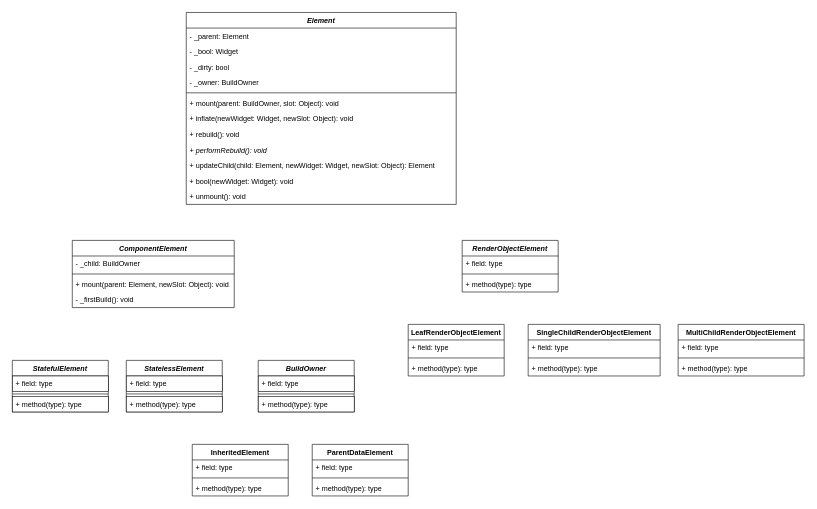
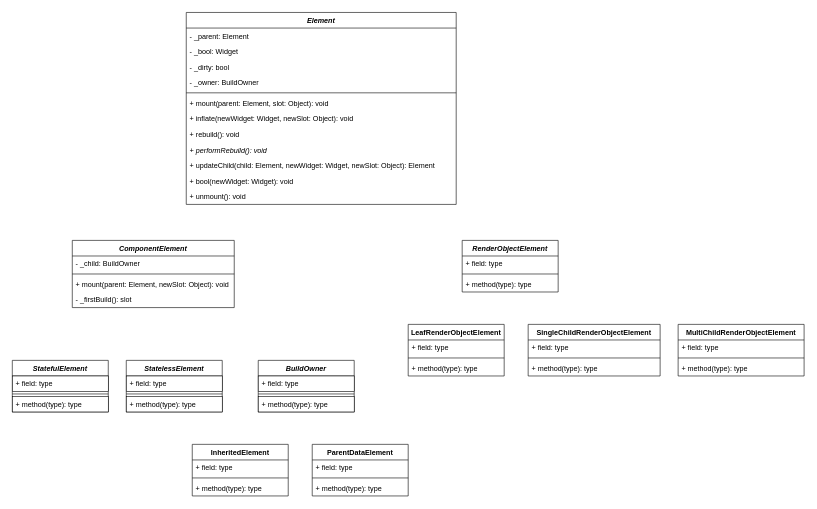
(272, 103) -> (267, 103)
(111, 300) -> (111, 300)
